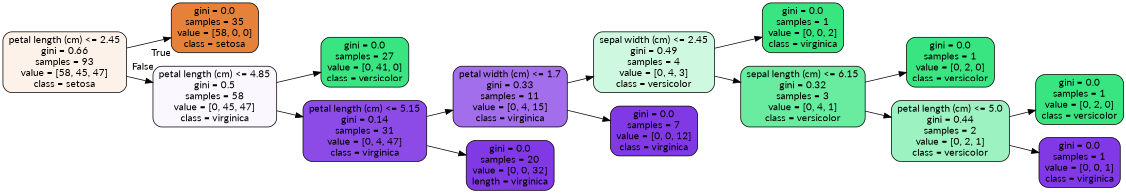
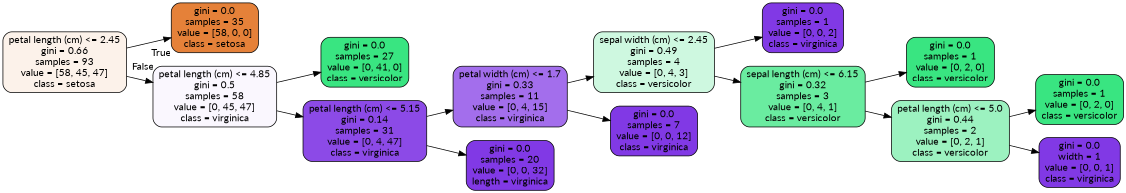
(803, 28) -> (803, 28)
(1080, 162) -> (1080, 162)
